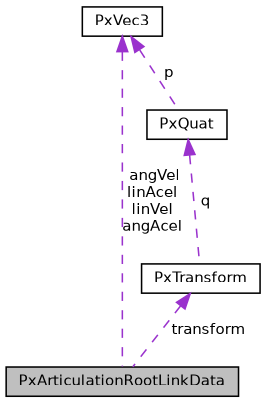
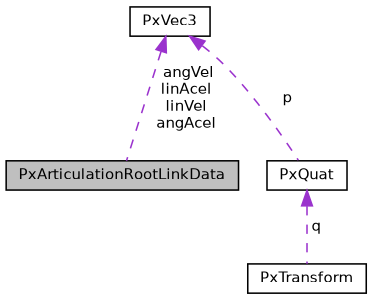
(157, 336) -> none
